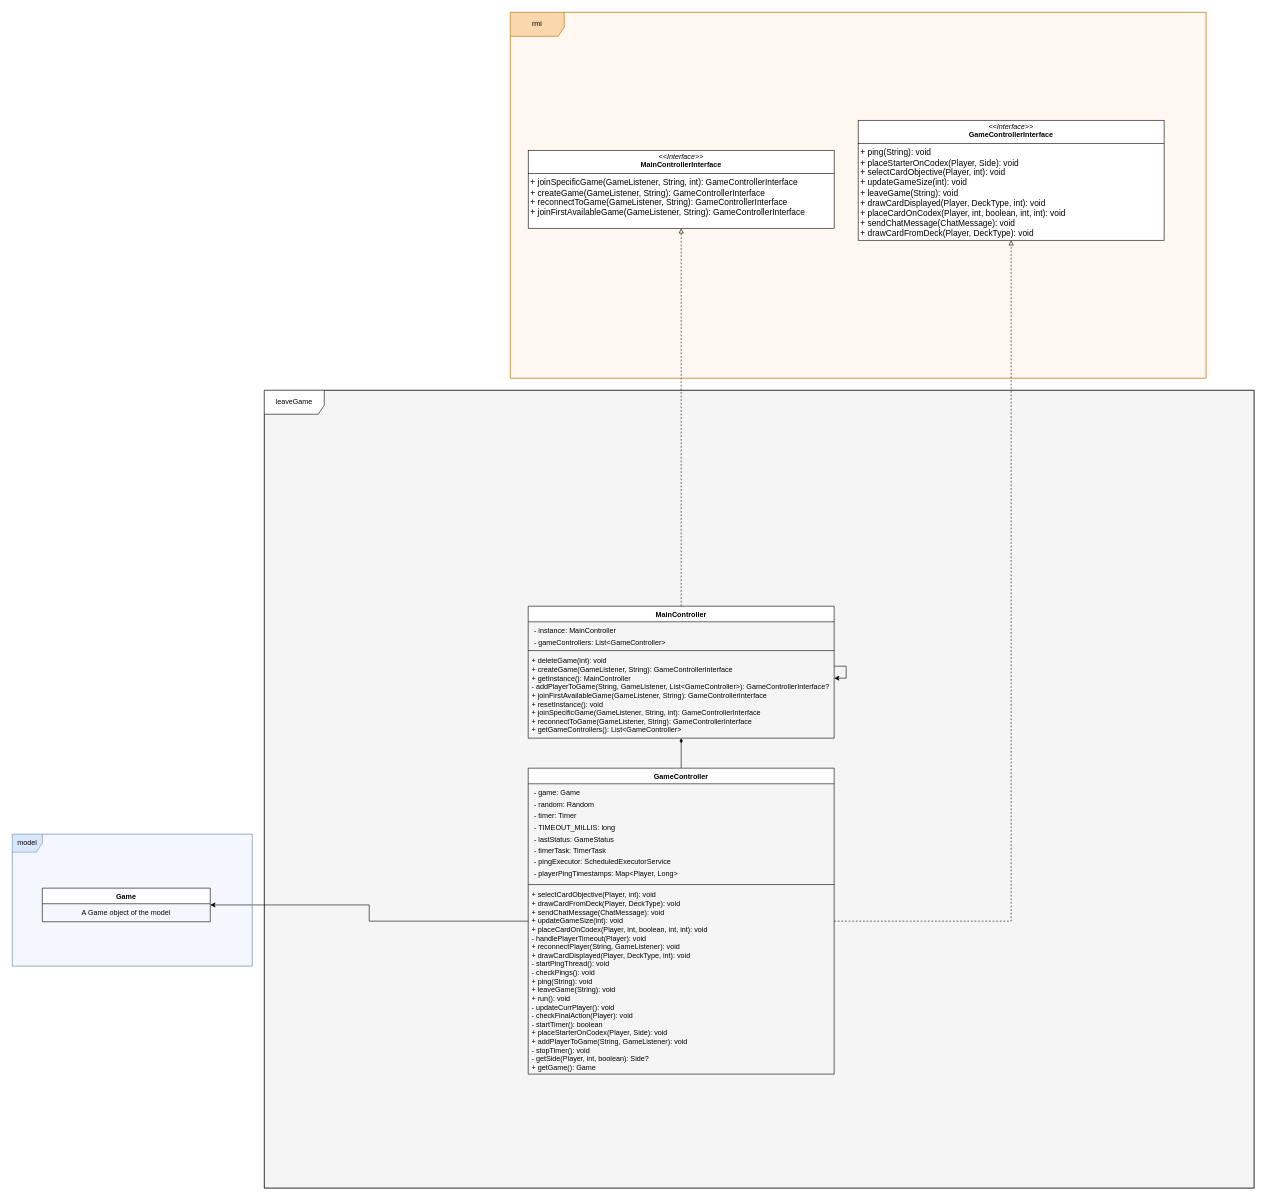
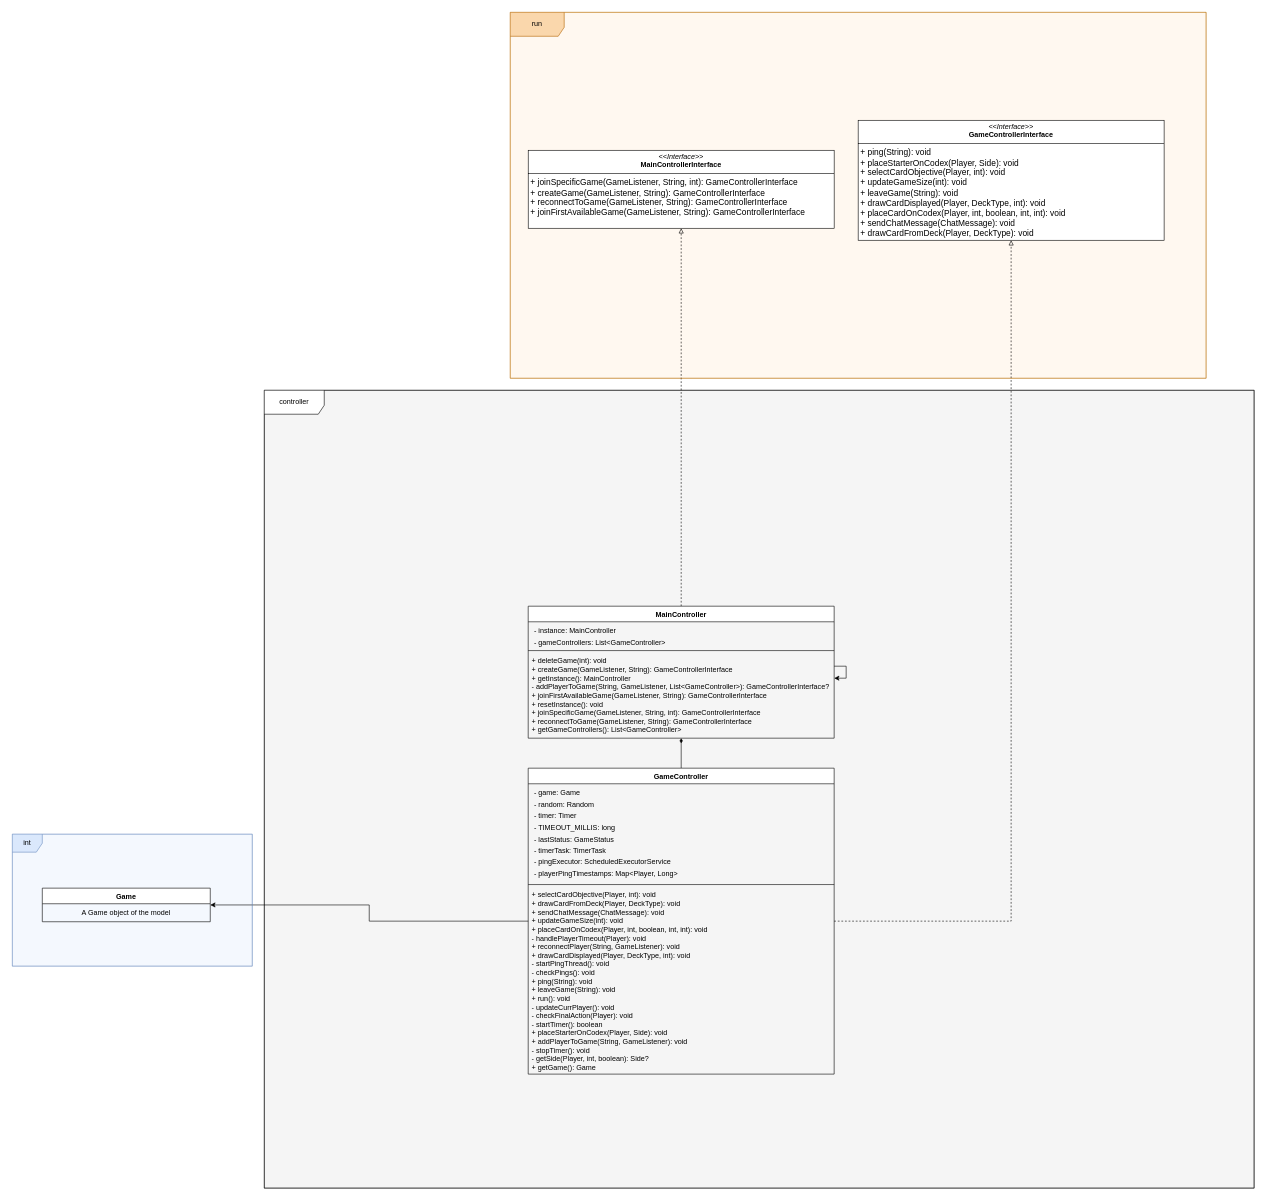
(537, 24) -> (537, 24)
(294, 402) -> (294, 402)
(27, 843) -> (27, 843)
